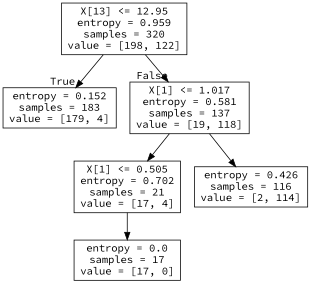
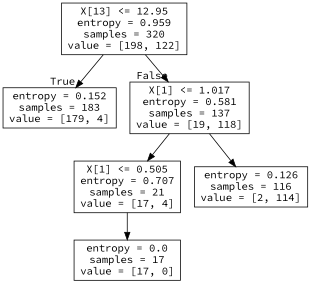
(127, 187) -> (127, 187)
(251, 187) -> (251, 187)
